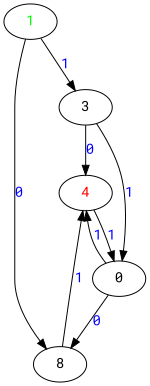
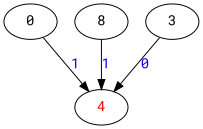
(31, 22) -> none
(123, 184) -> none
(103, 230) -> none
(93, 317) -> none
